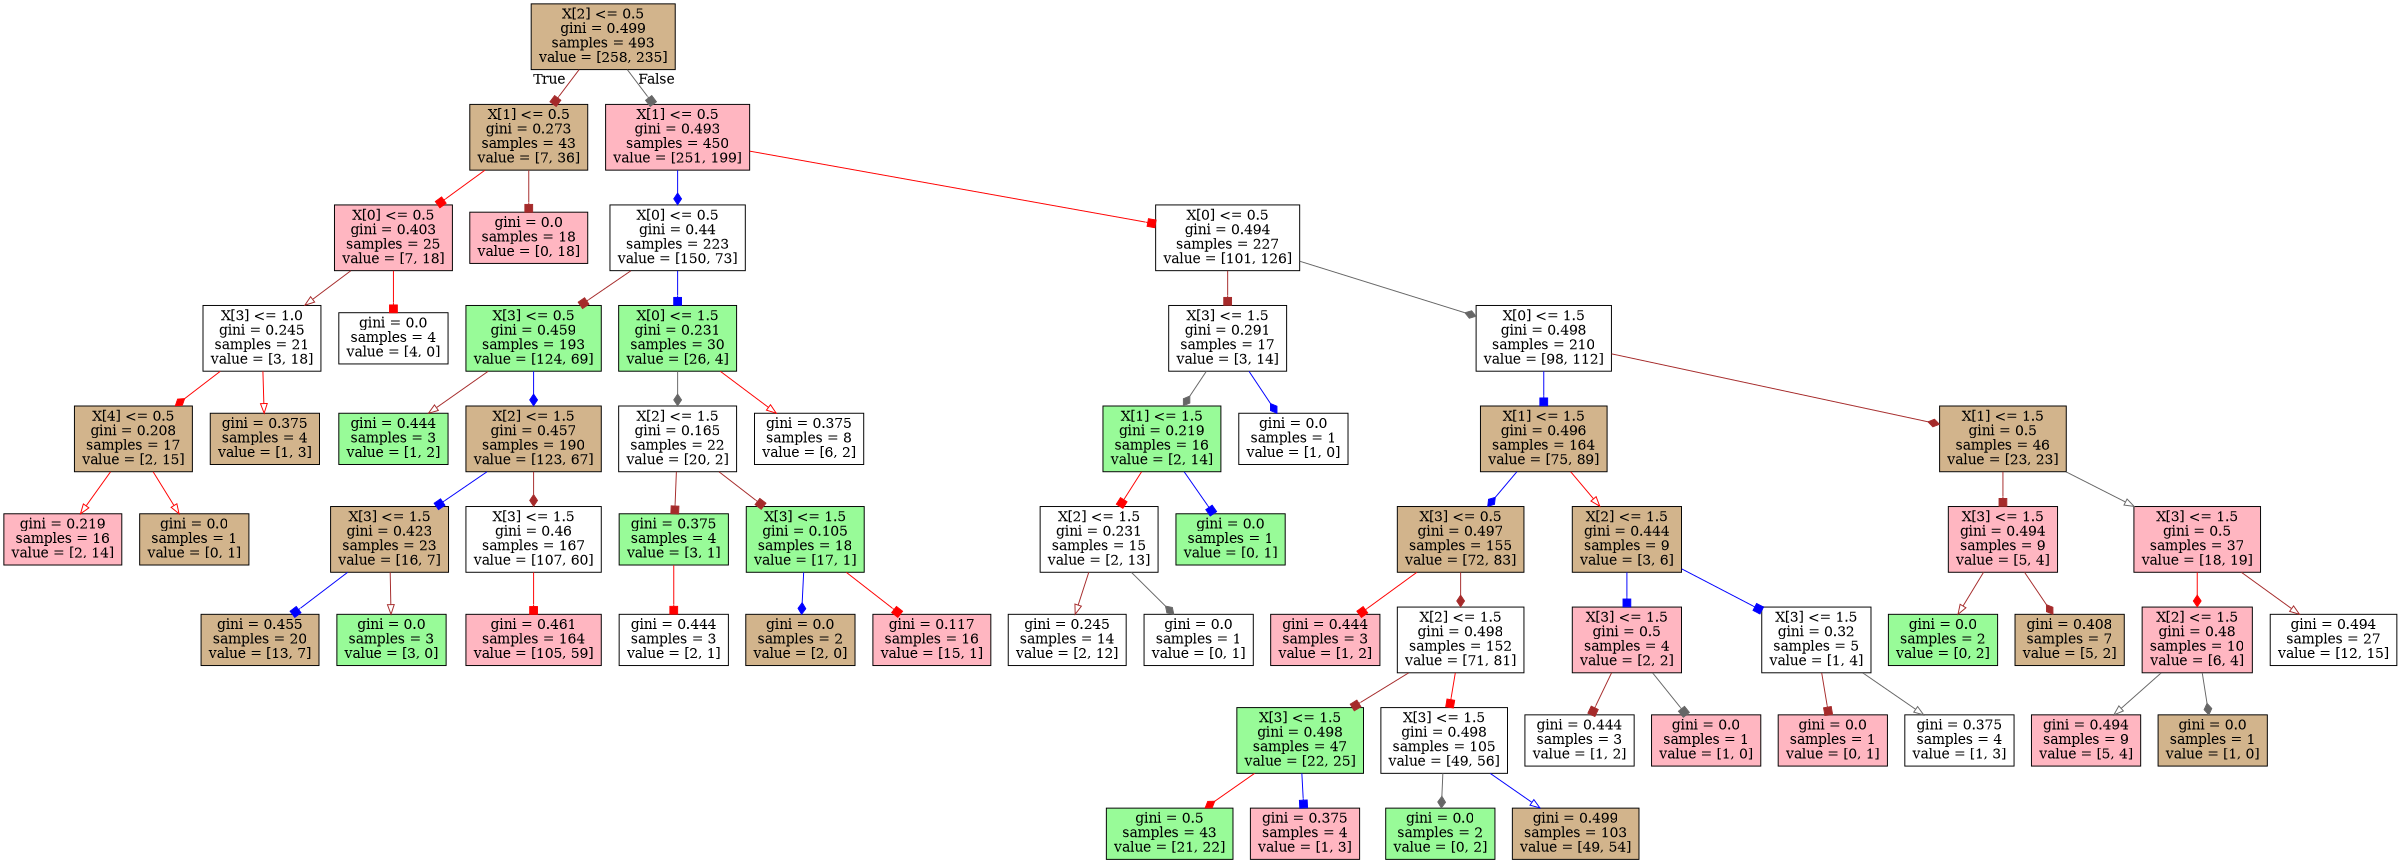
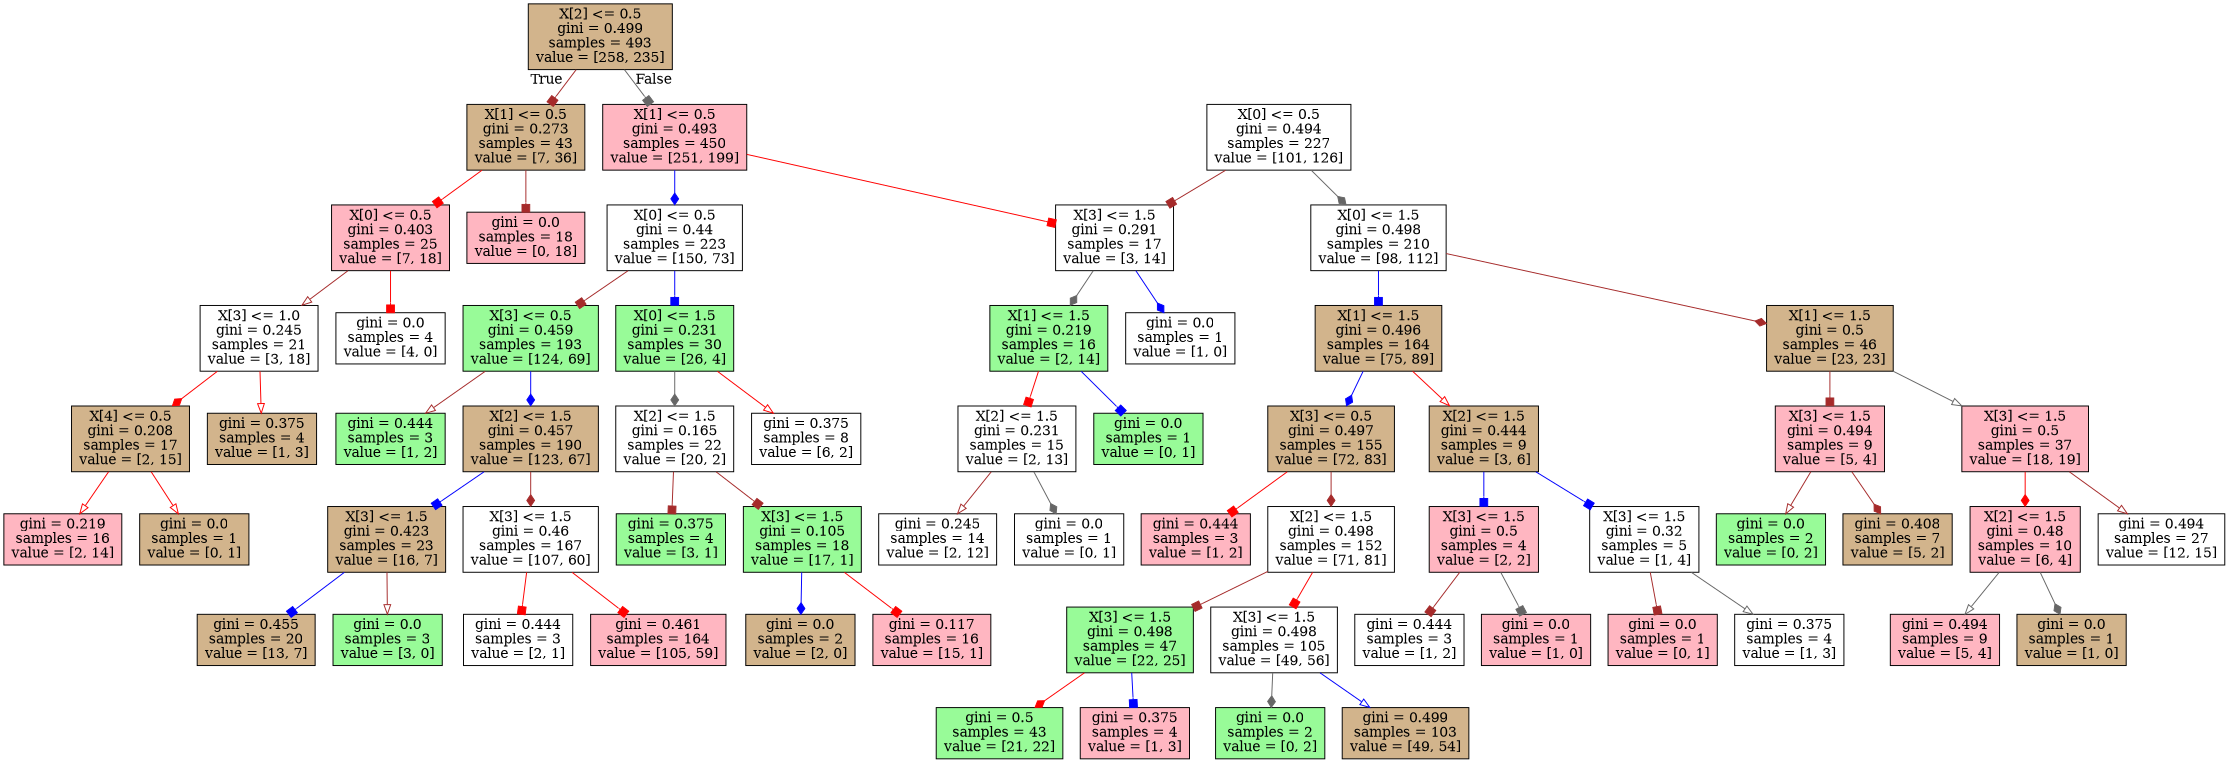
(948, 187) -> (896, 188)
(674, 585) -> (525, 589)
